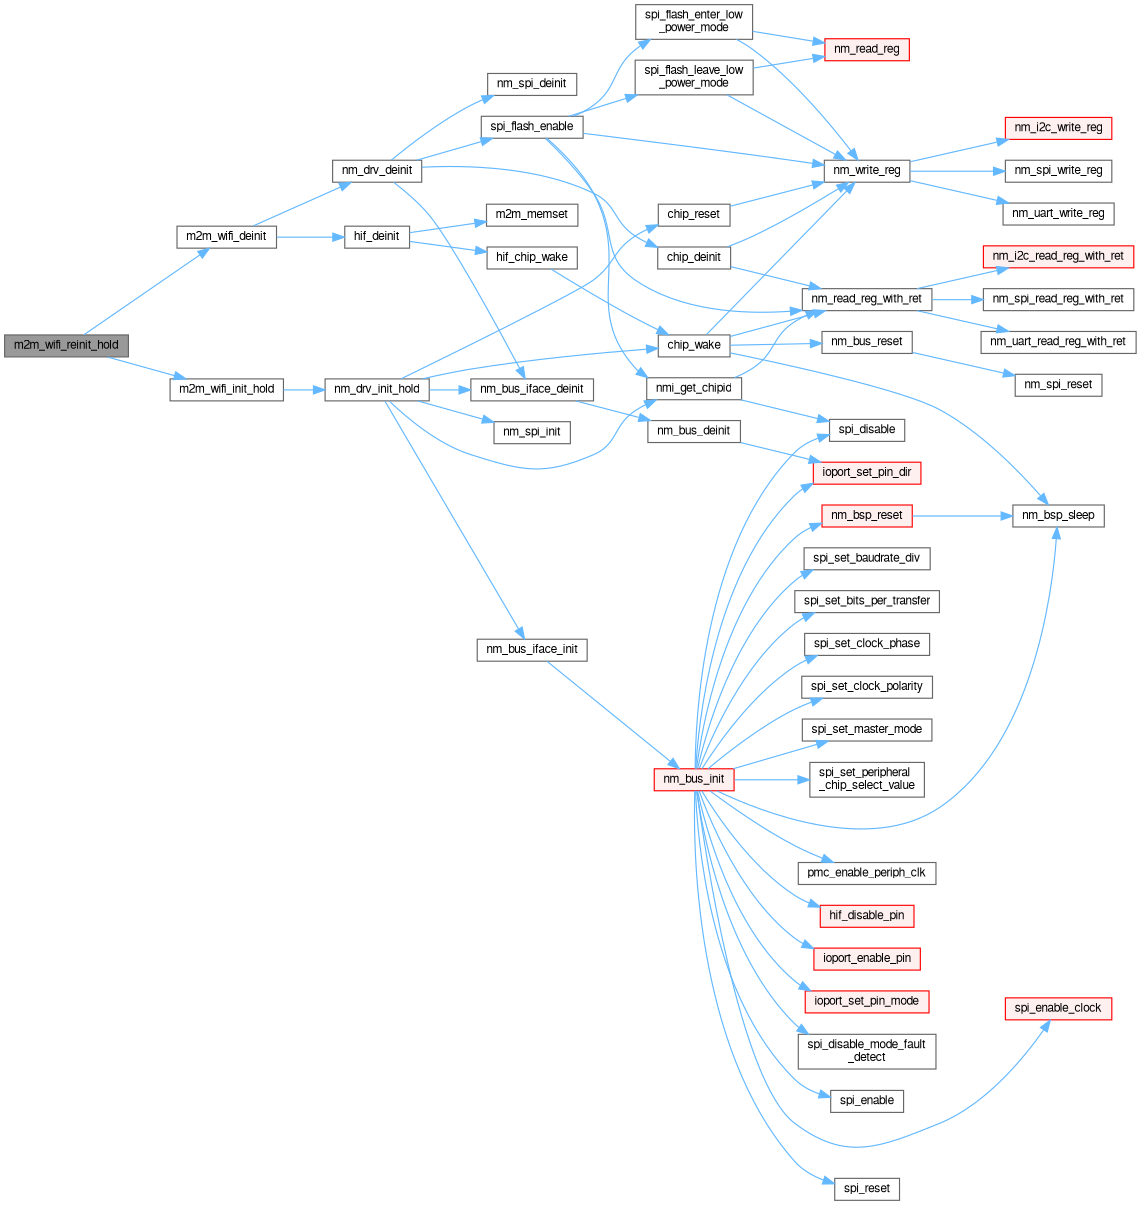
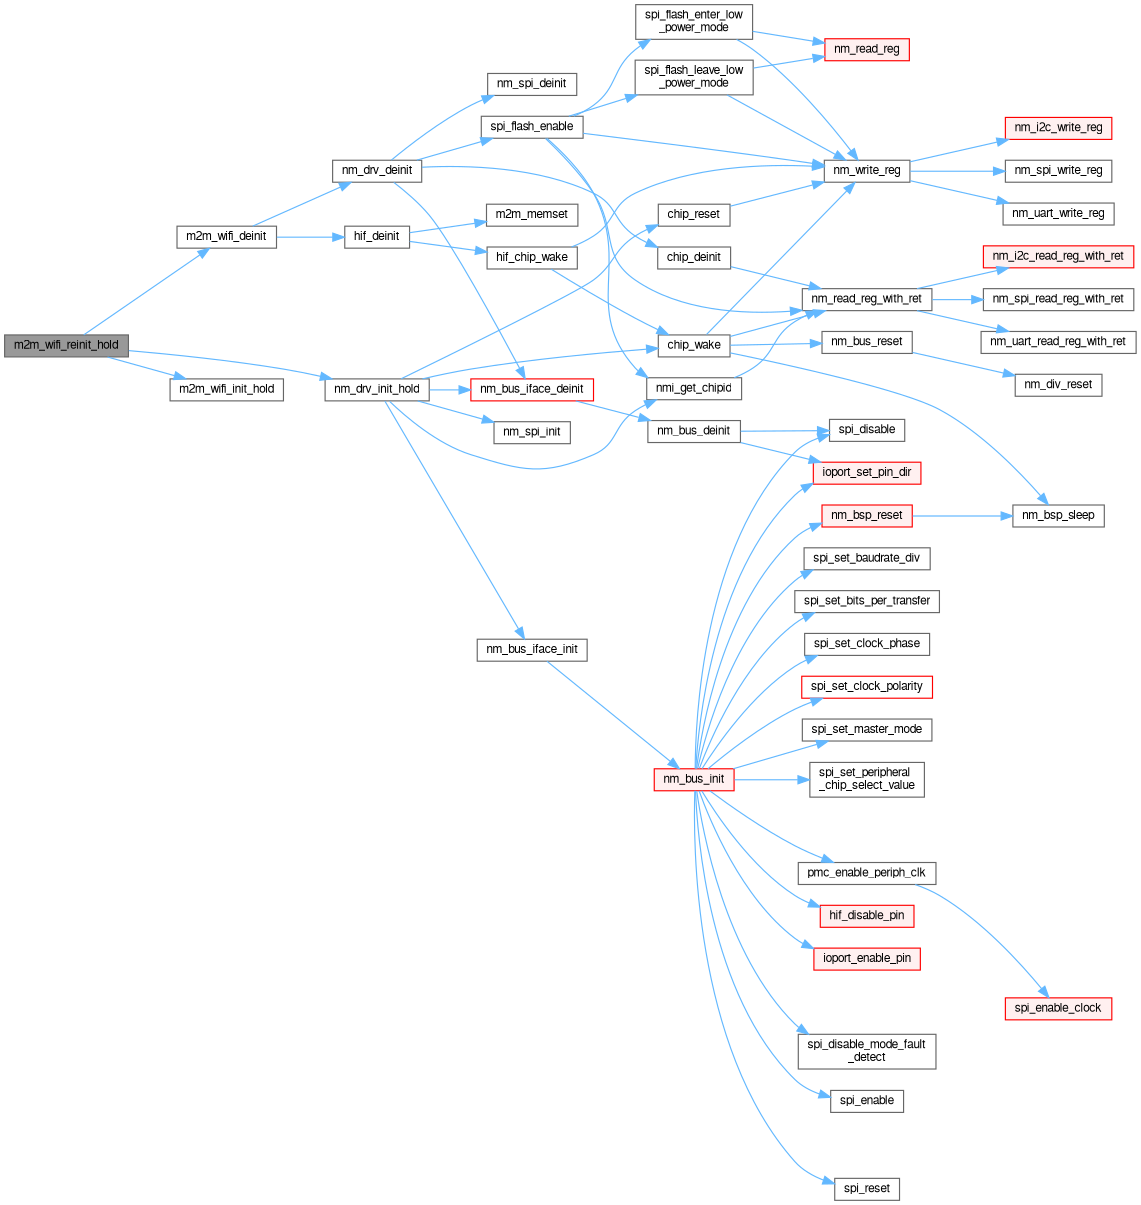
(784, 220) -> (680, 177)
(1059, 385) -> (1059, 385)
(298, 390) -> (225, 361)
(532, 390) -> (532, 390)
(779, 409) -> (779, 431)
(867, 687) -> (867, 687)
(966, 785) -> none
(867, 1002) -> none
(777, 1102) -> (984, 929)
